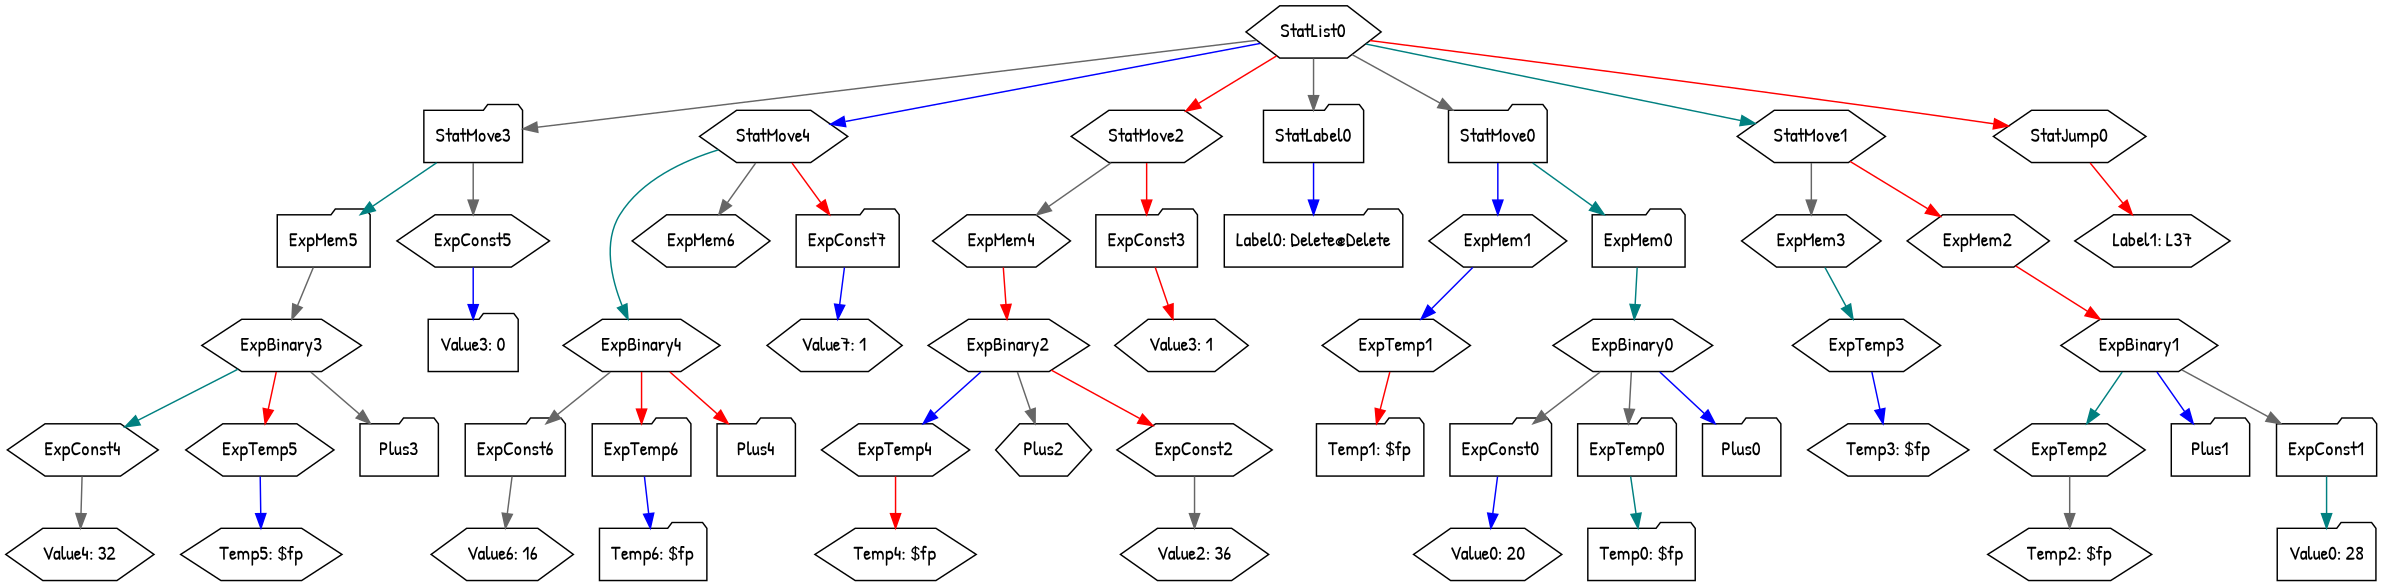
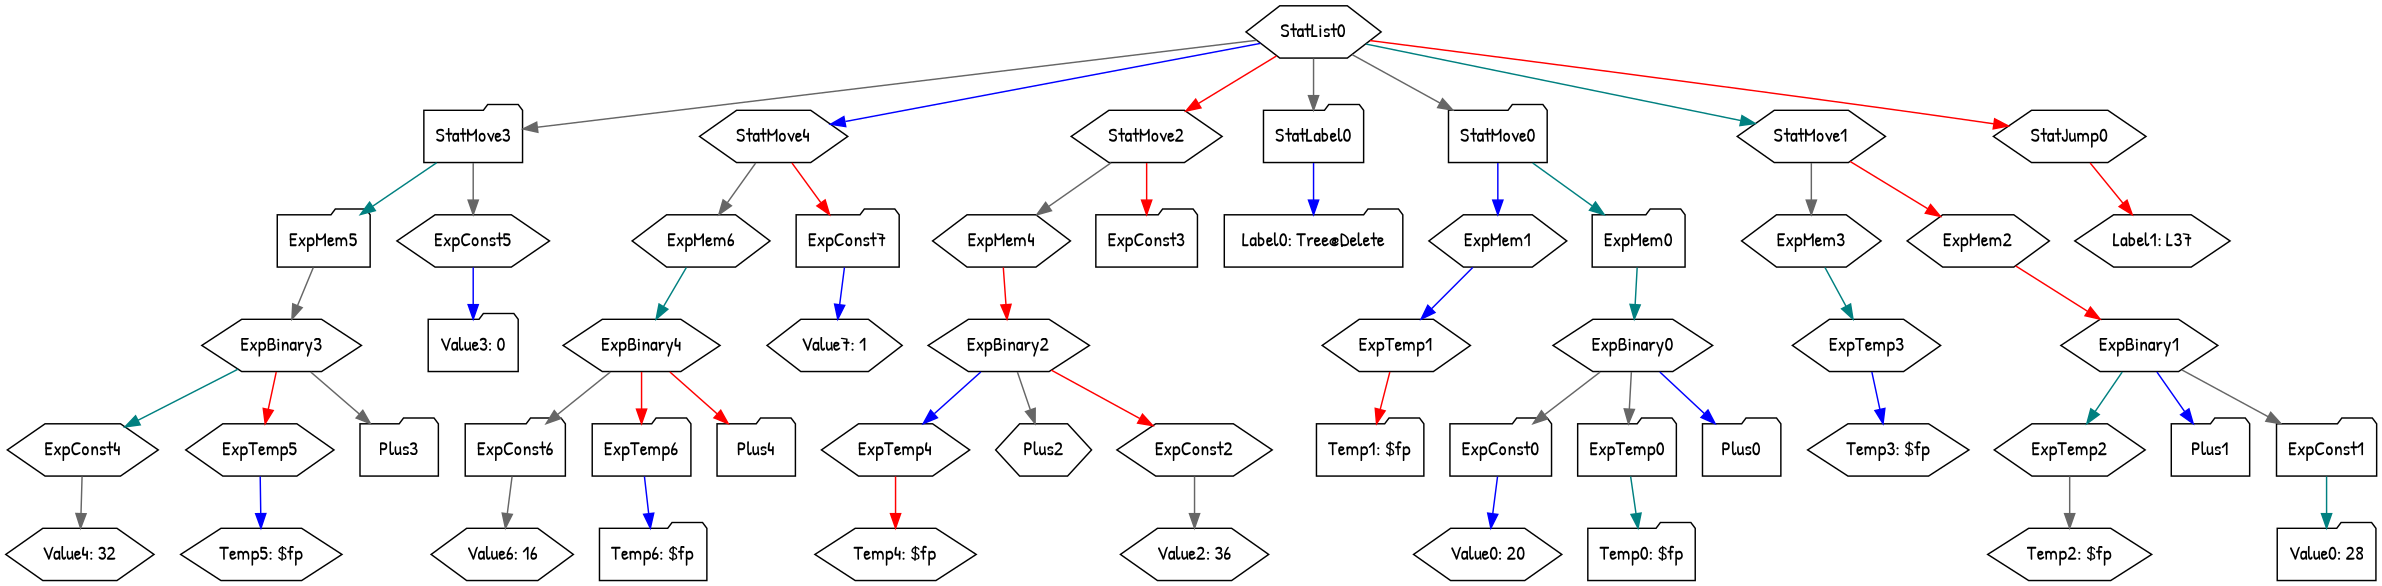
(628, 204) -> (675, 287)
(1314, 241) -> (1314, 241)
(1181, 345) -> none
